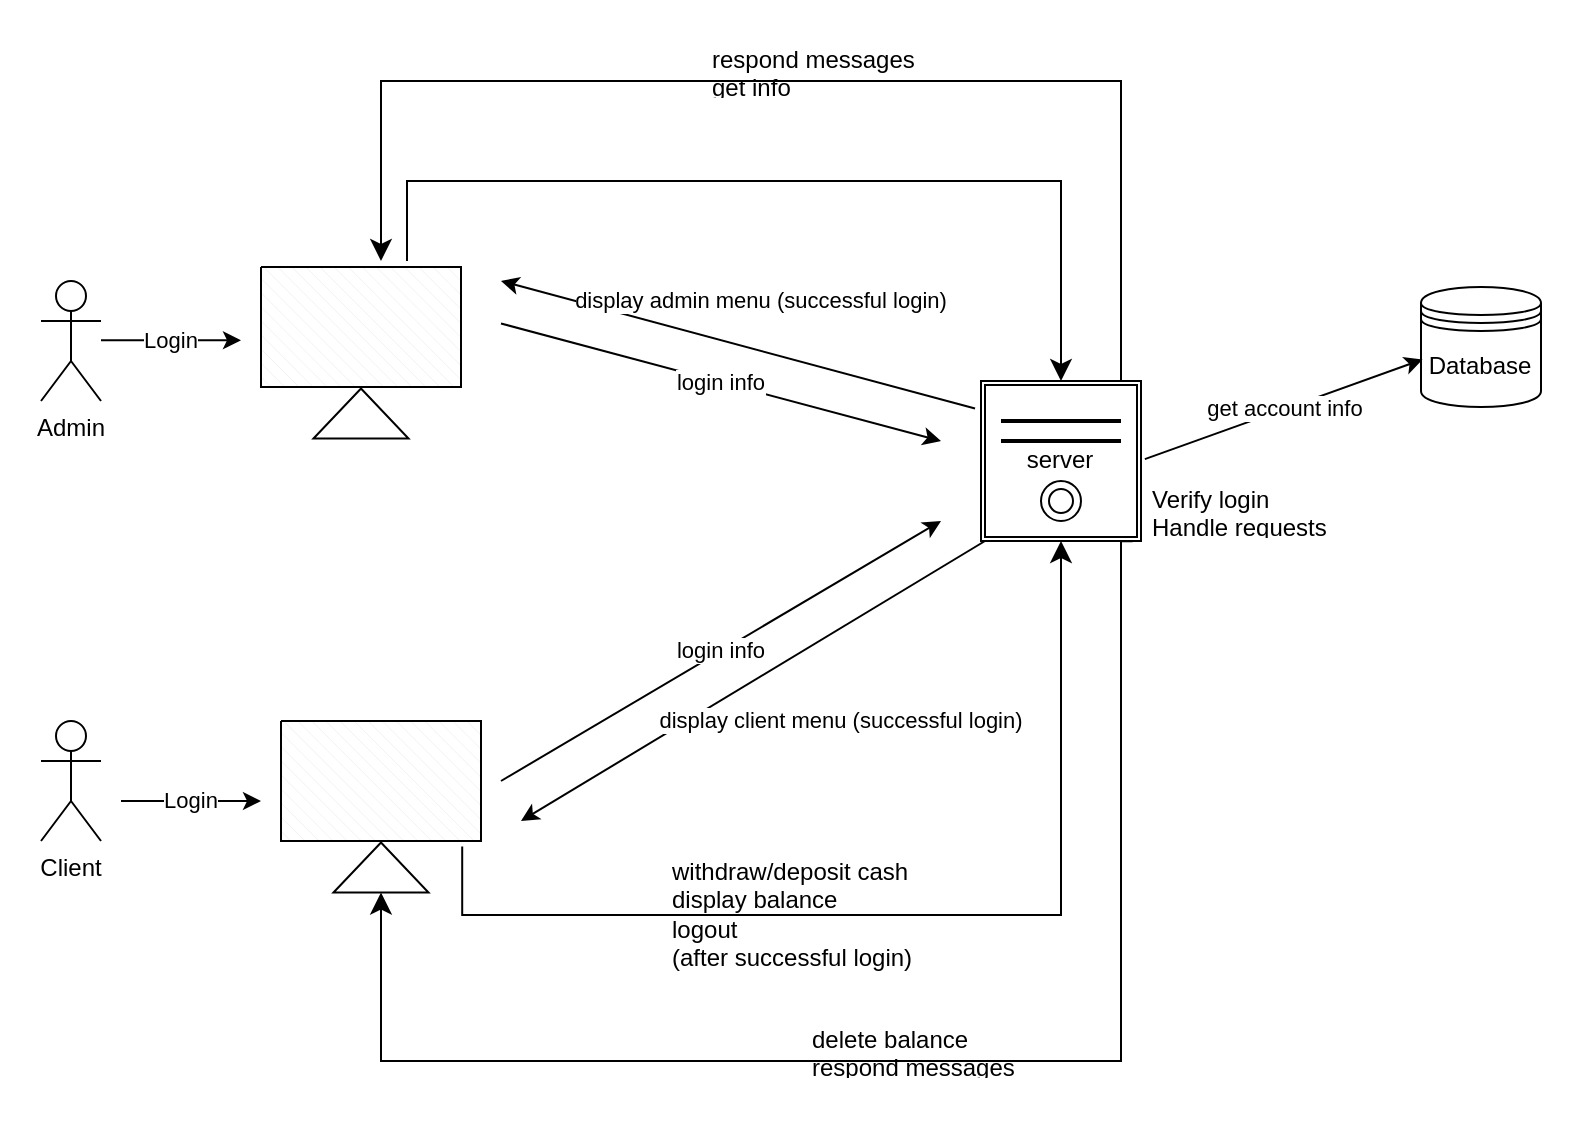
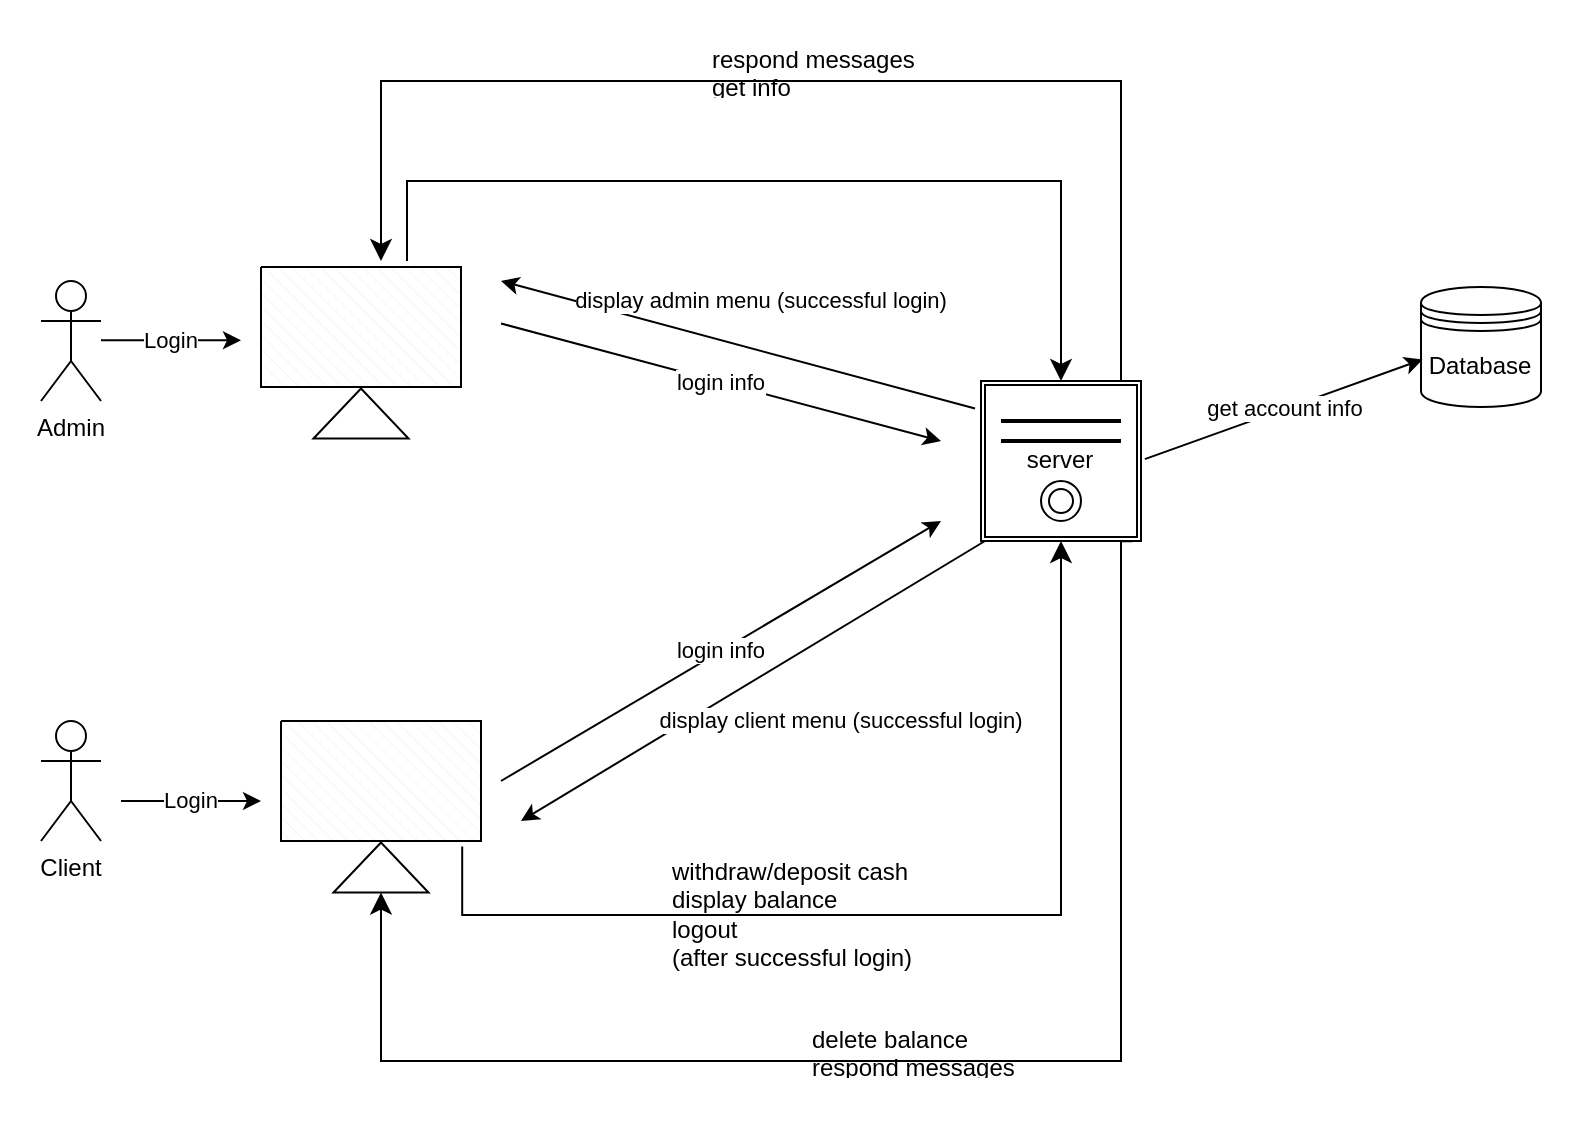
(1249, 511) -> none
